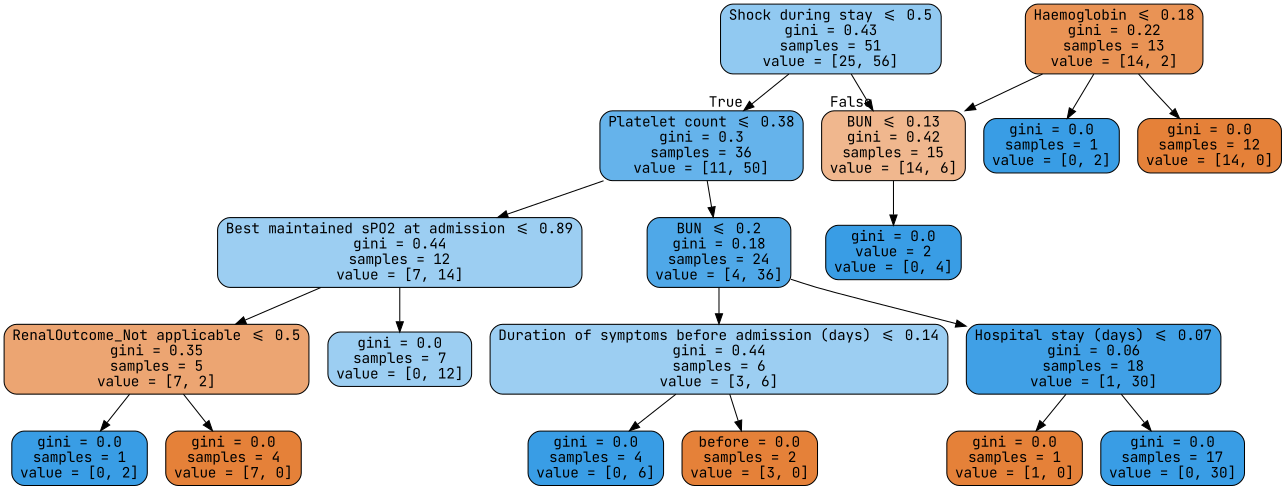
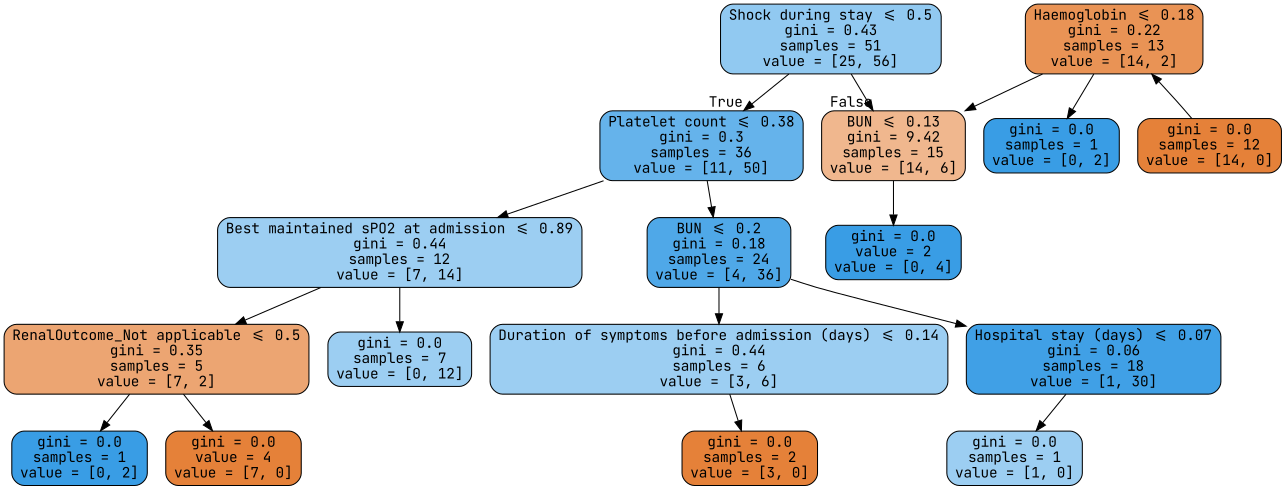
(1155, 93) -> (1176, 100)
(893, 146) -> (893, 146)
(234, 458) -> (234, 458)
(596, 458) -> none
(750, 458) -> (750, 458)
(1015, 458) -> (1015, 458)
(1173, 458) -> none
